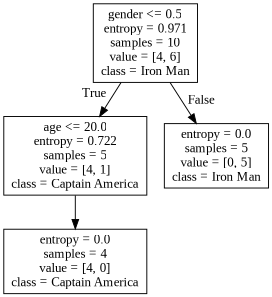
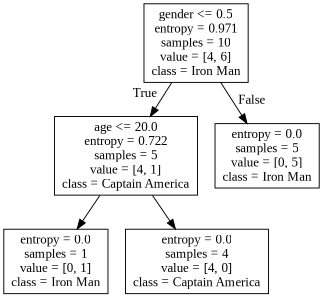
none -> (56, 261)
